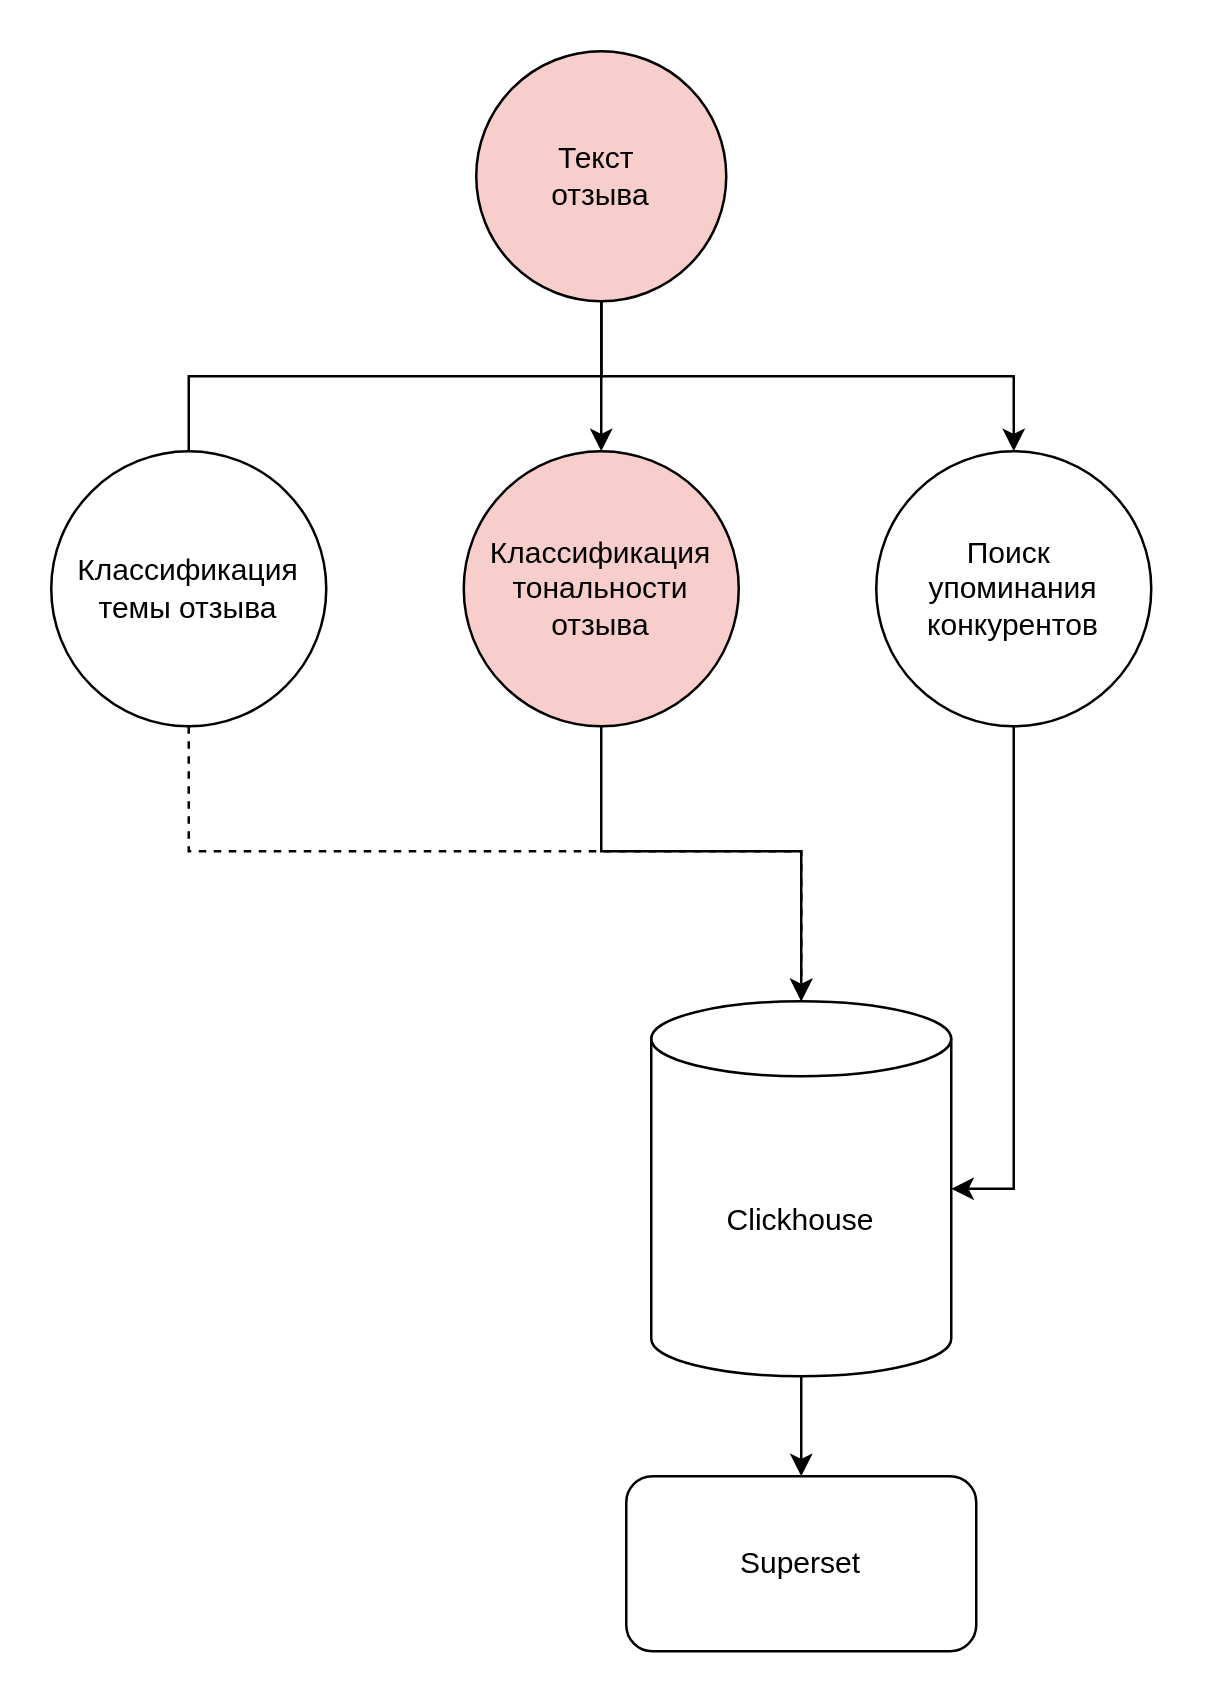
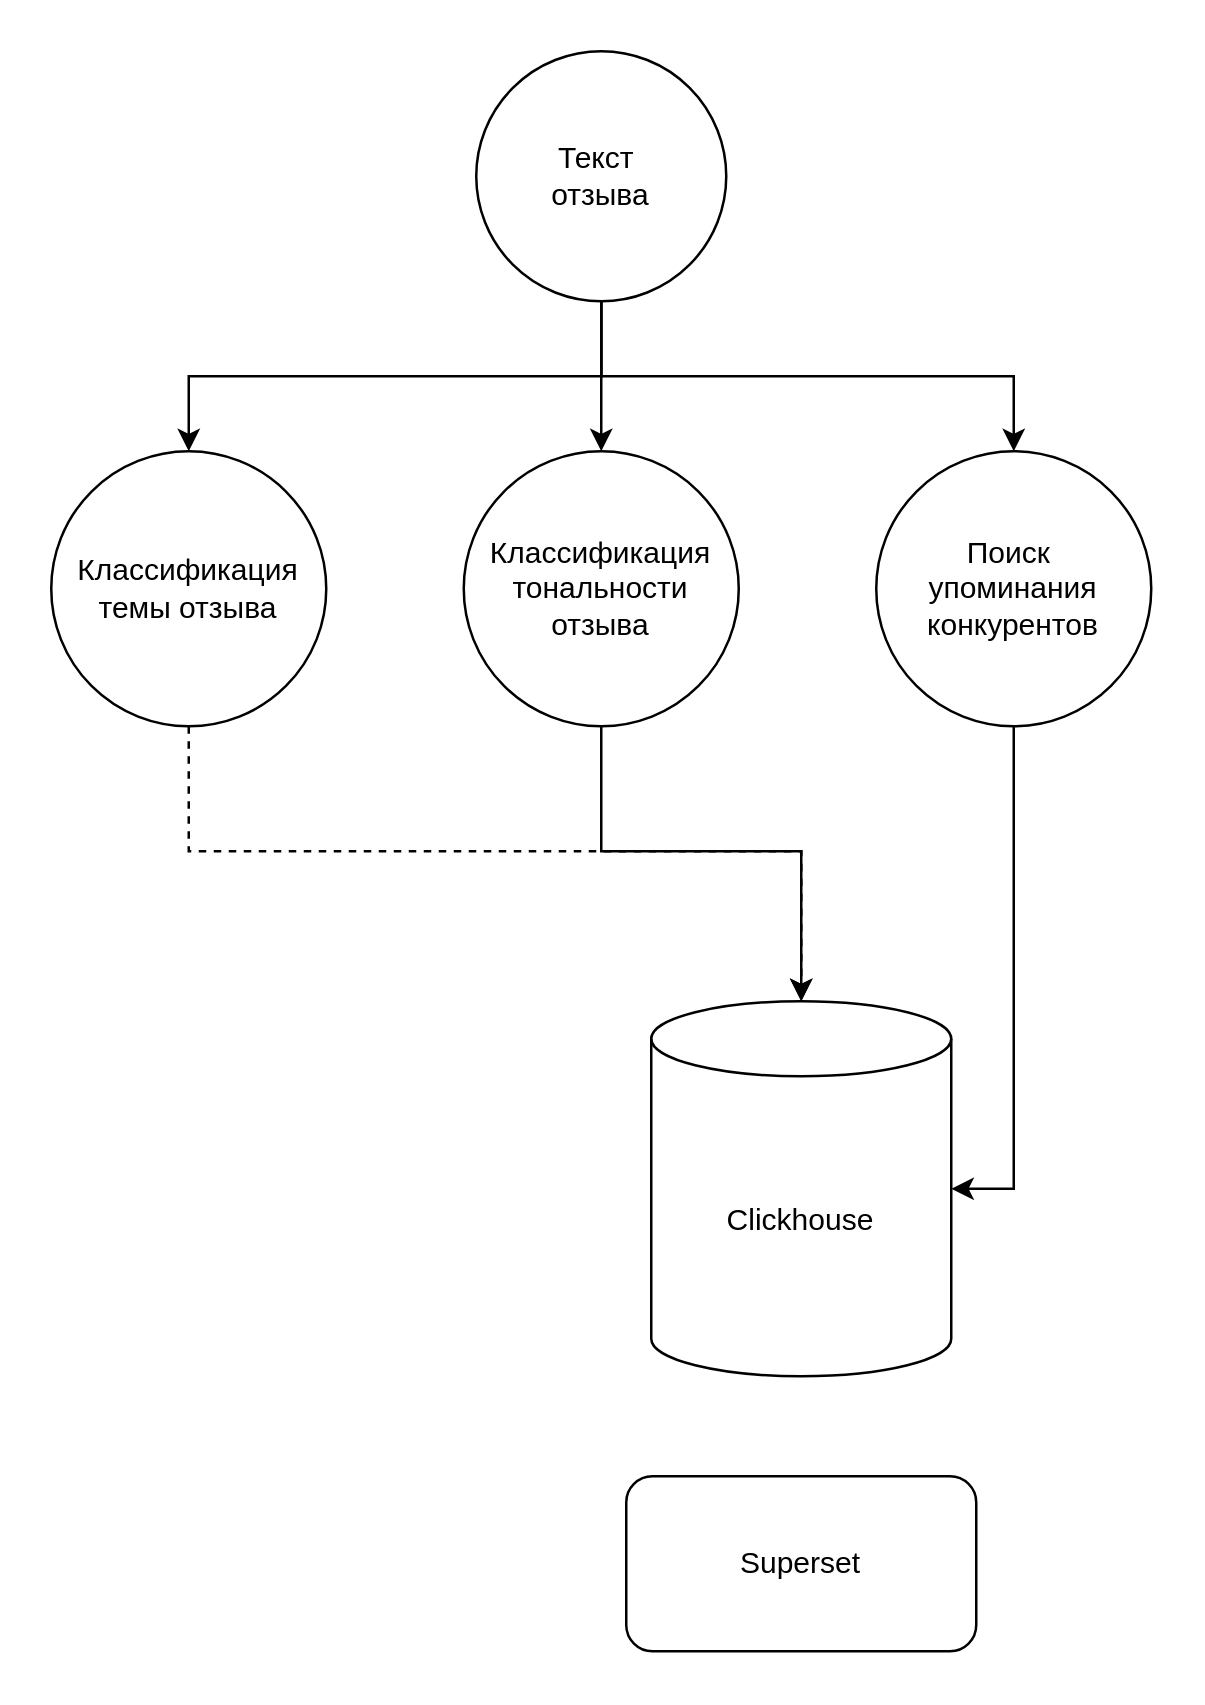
(601, 176) -> (601, 176)
(189, 440) -> (189, 433)
(601, 589) -> (601, 589)
(801, 1418) -> none
